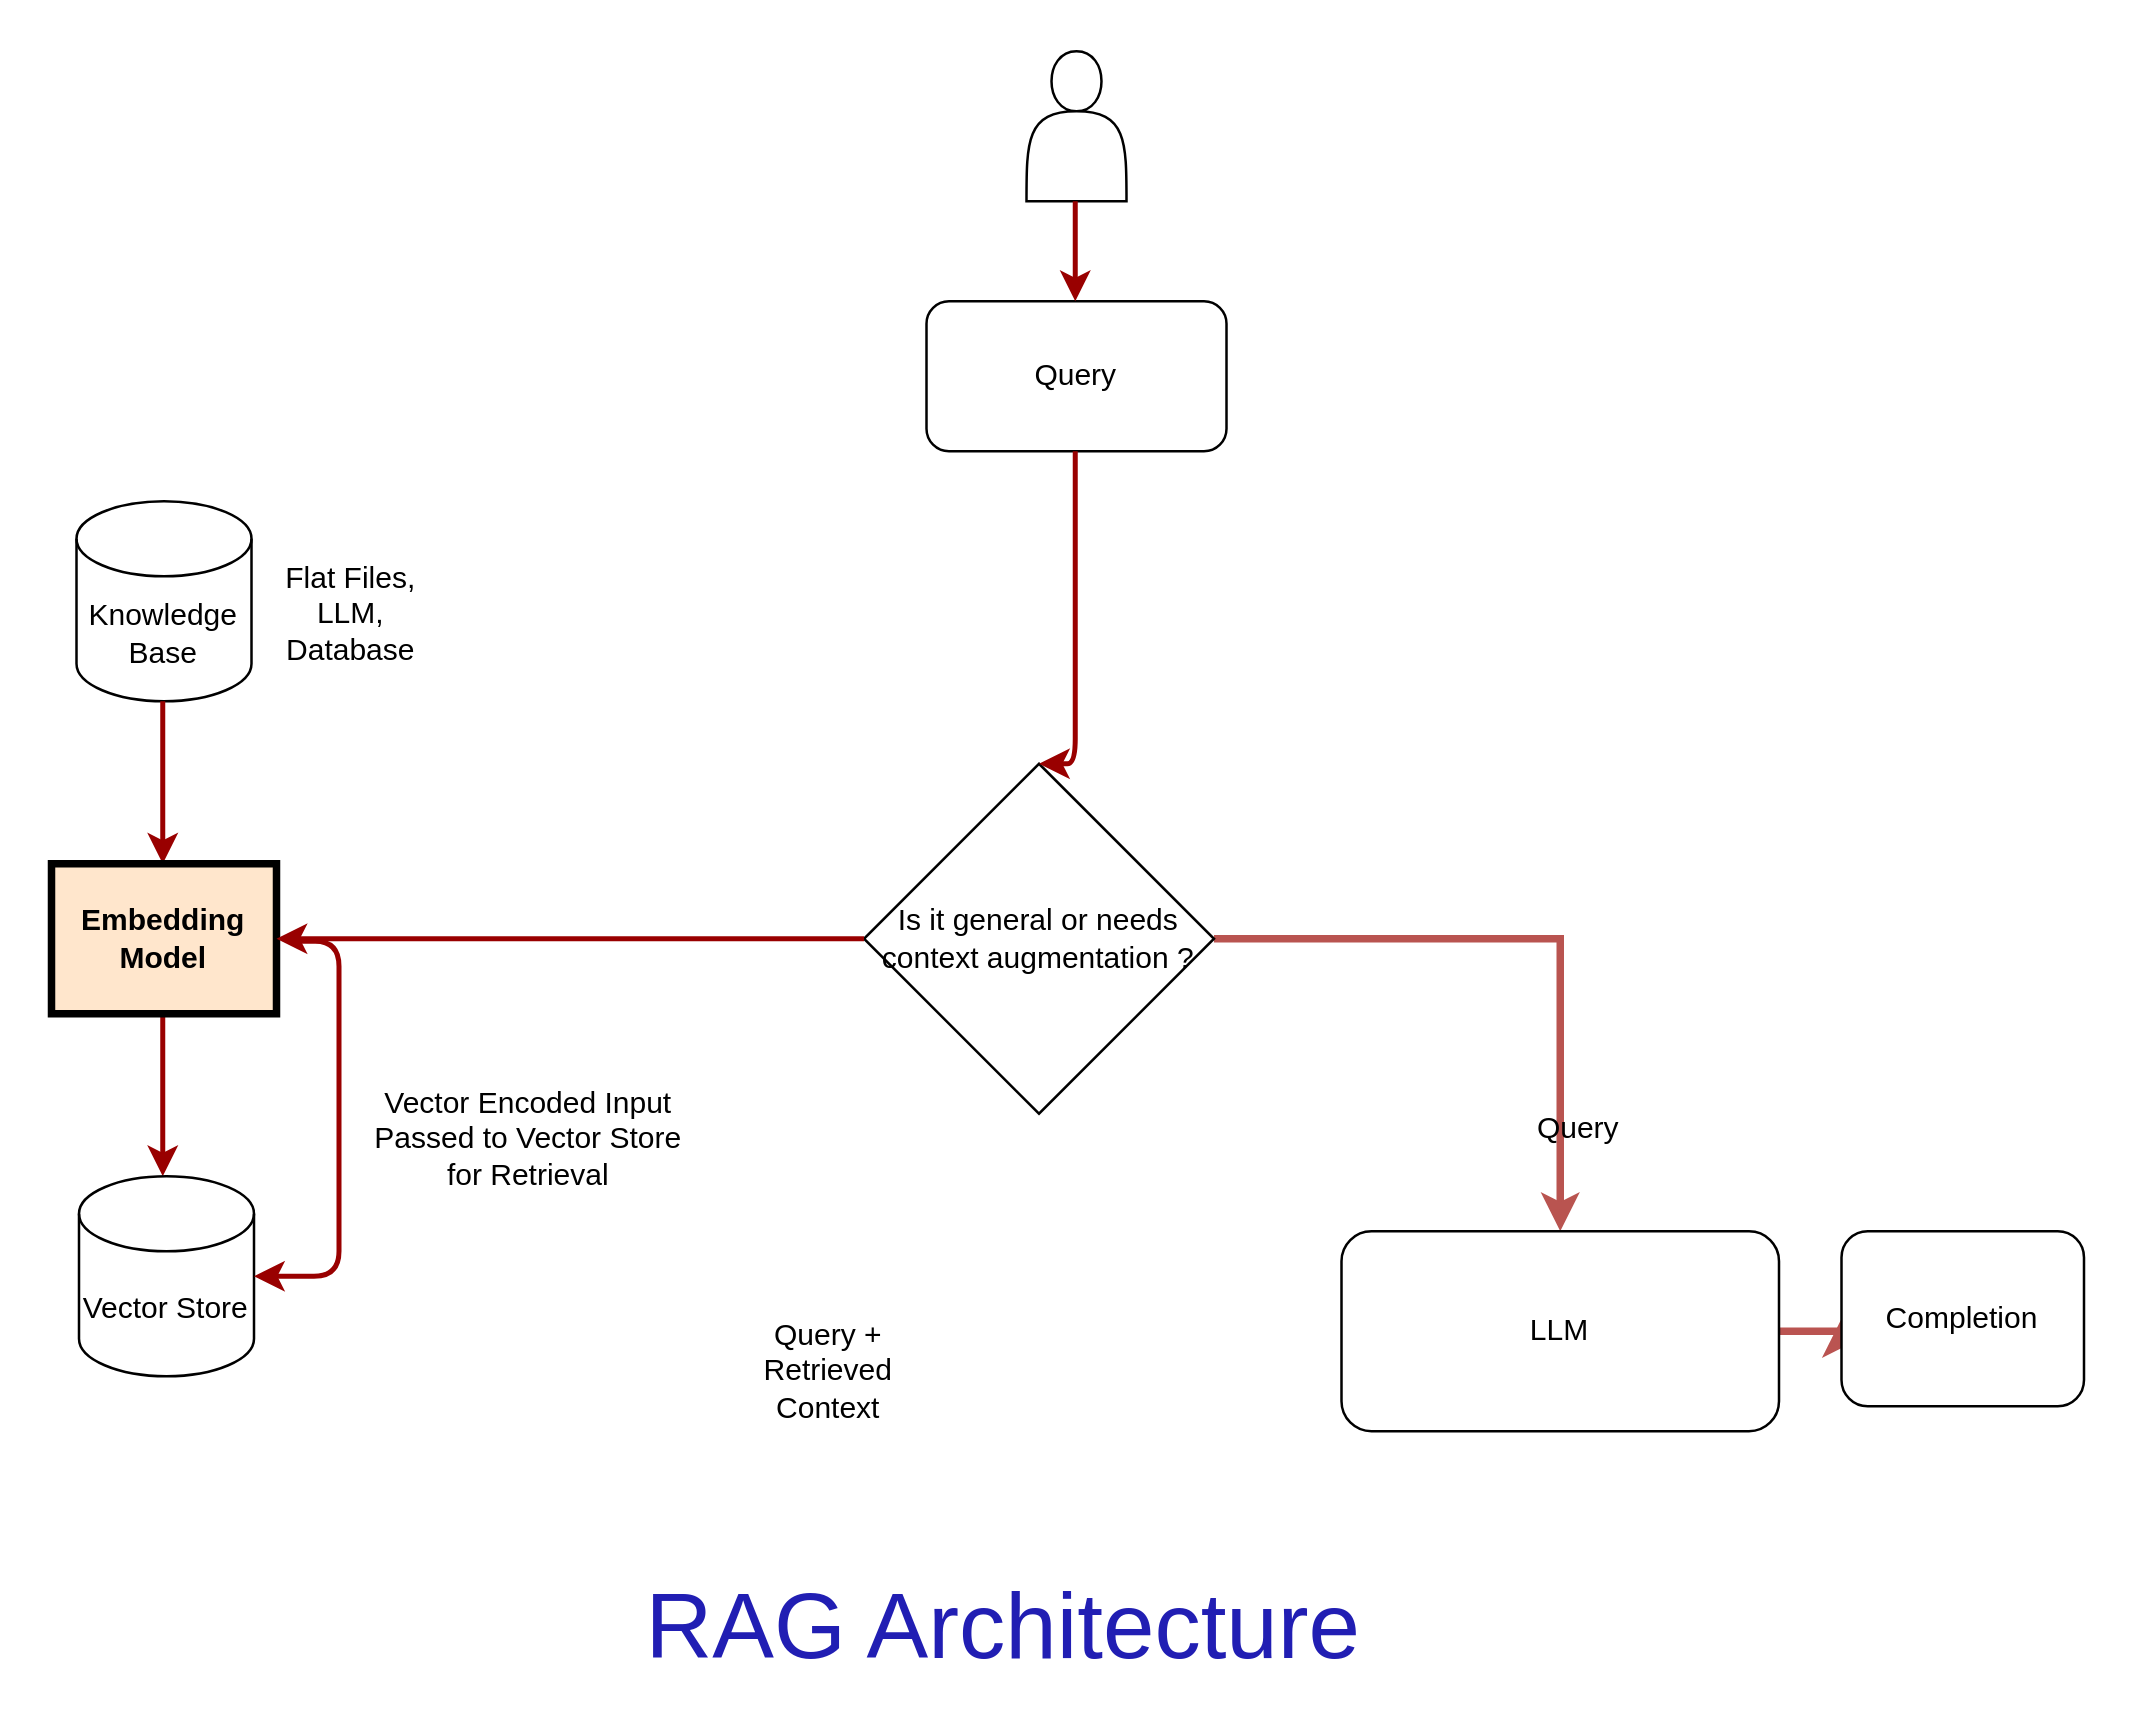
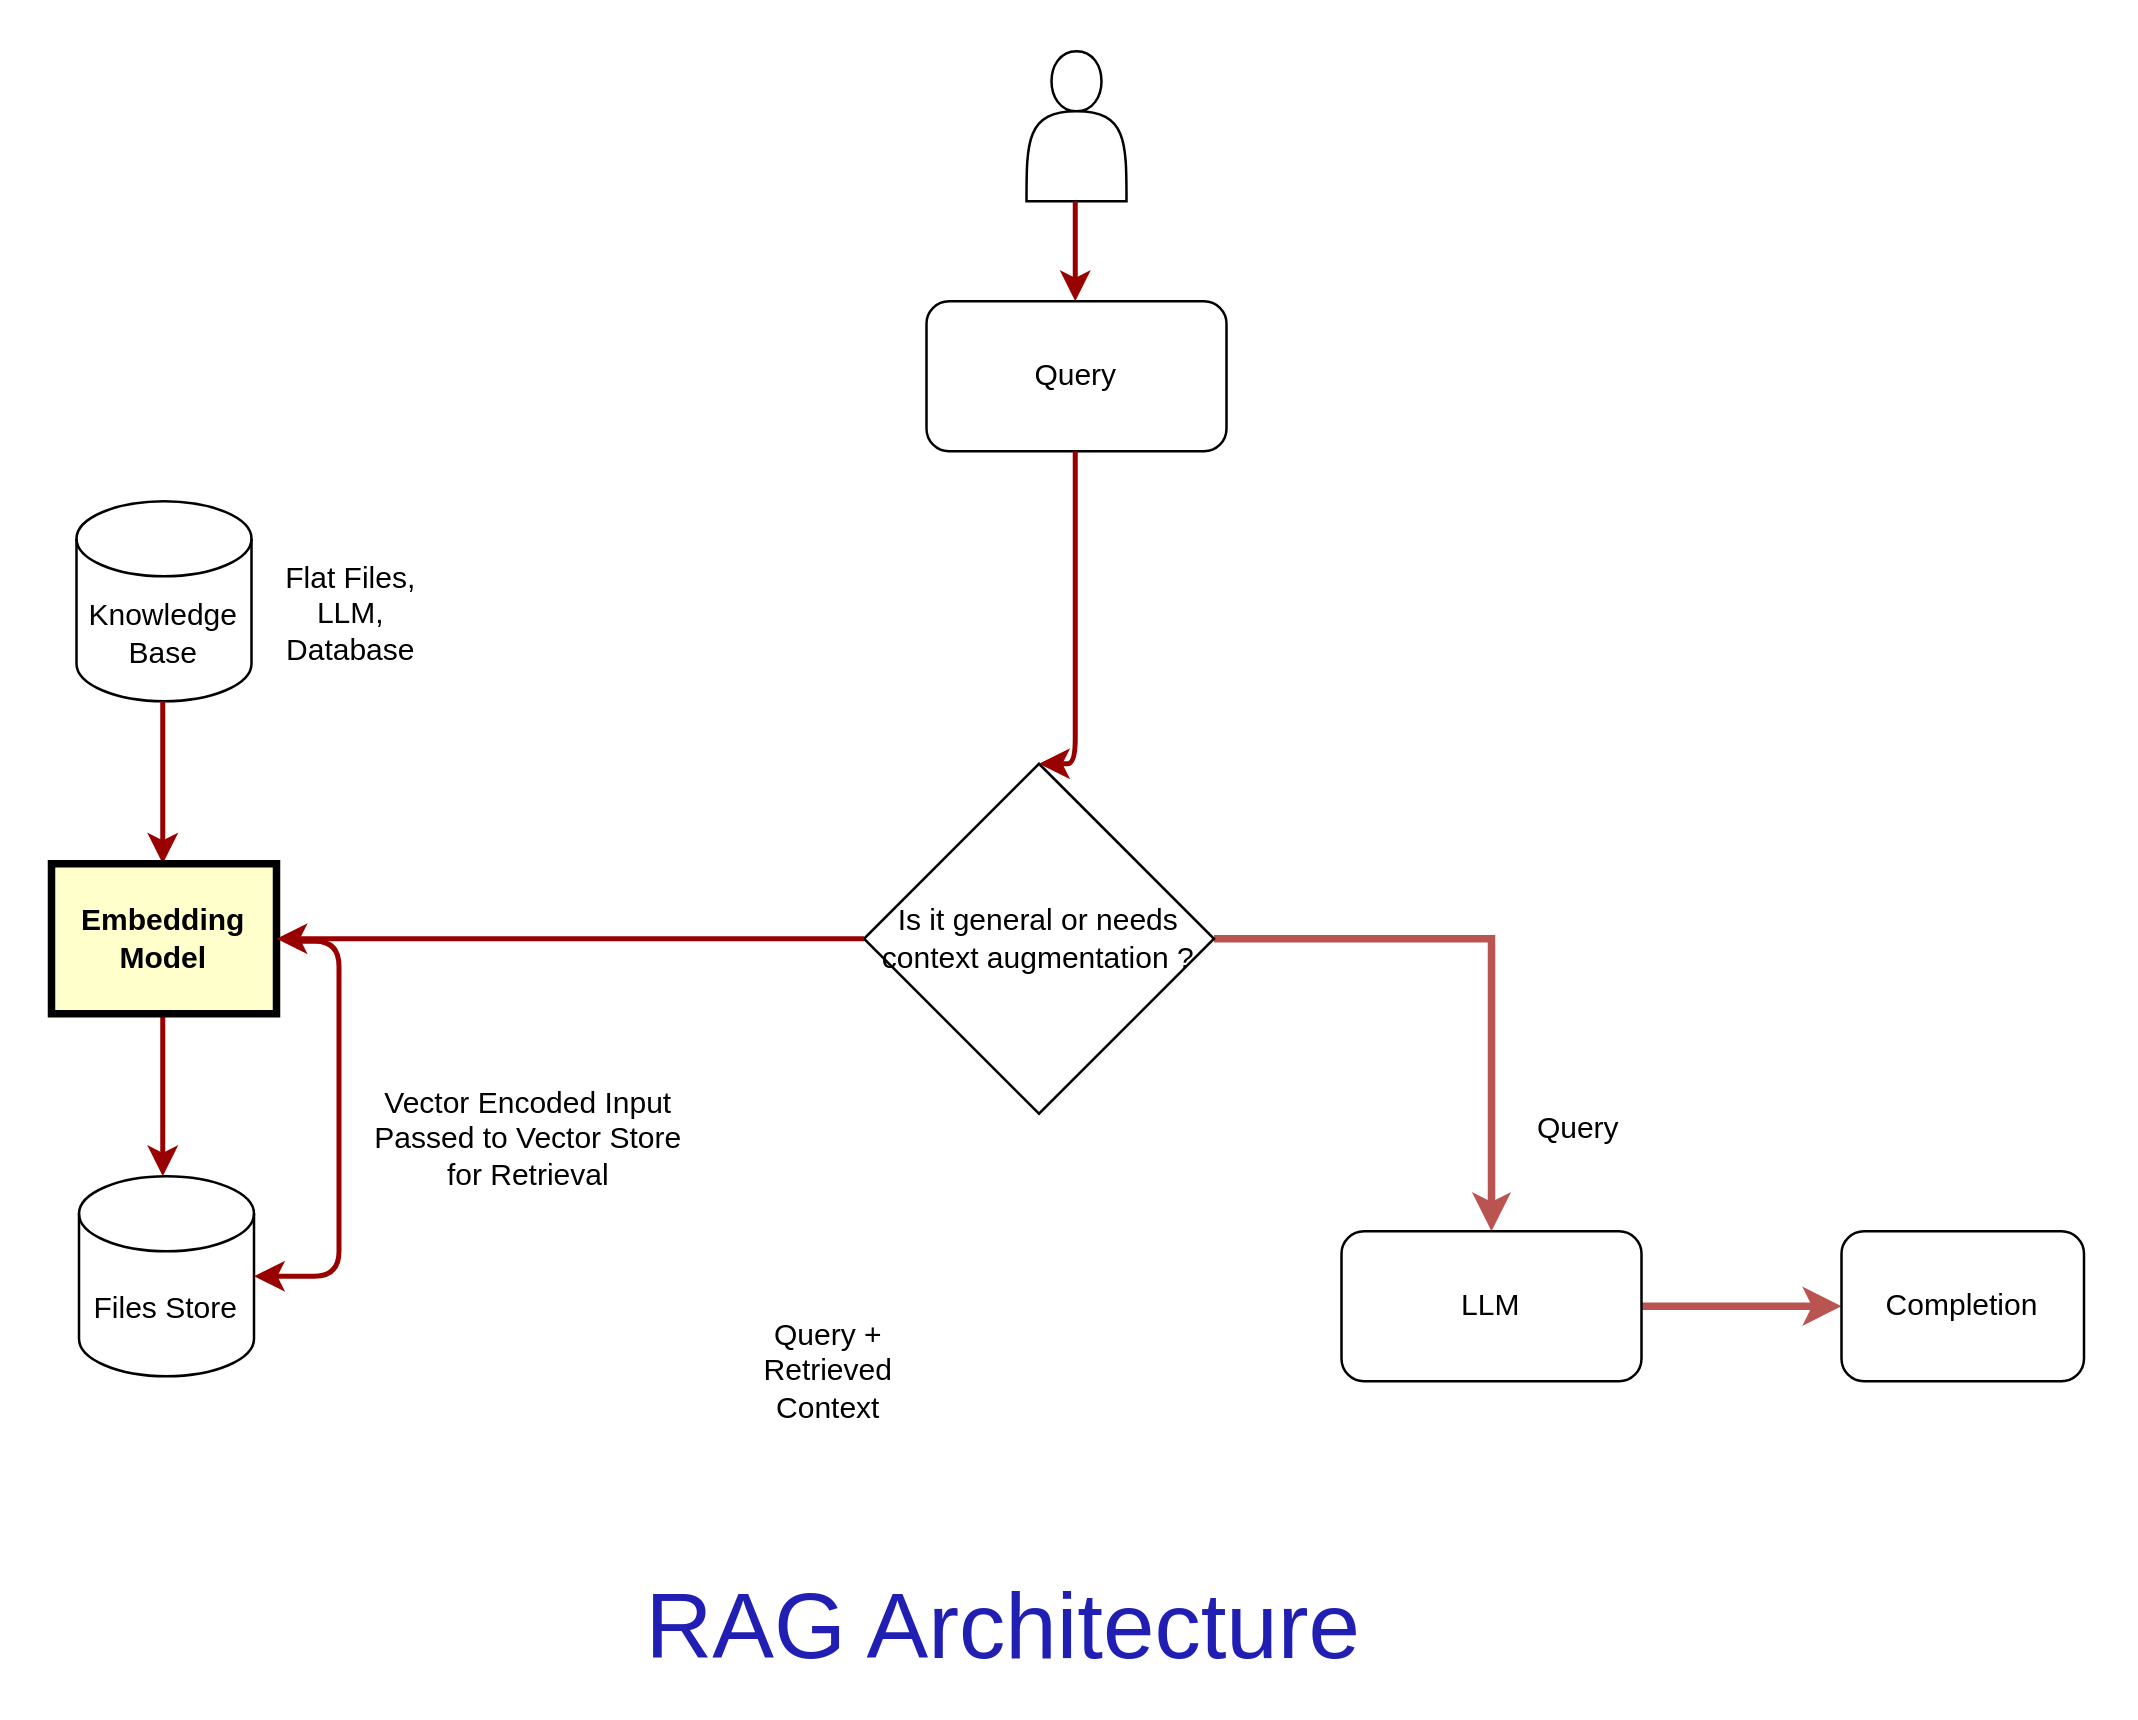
(164, 939) -> (164, 939)
(166, 1309) -> (166, 1309)
(1963, 1319) -> (1963, 1306)
(1560, 1331) -> (1491, 1306)
